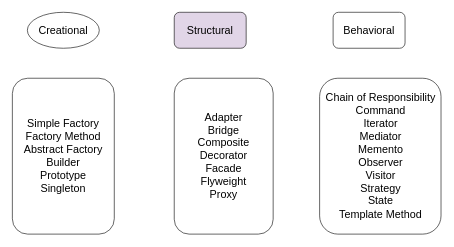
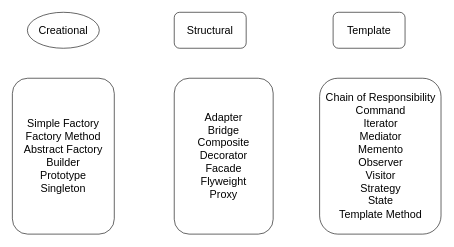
(210, 30) -> (210, 30)
(369, 30) -> (369, 30)
